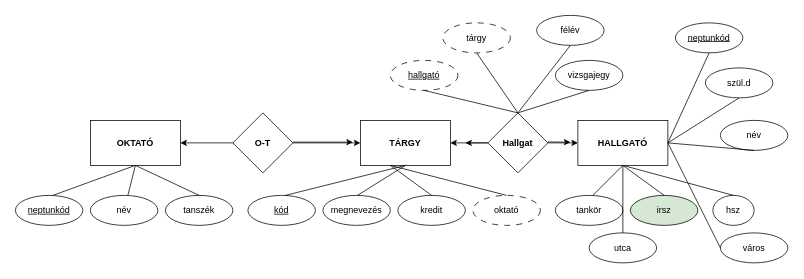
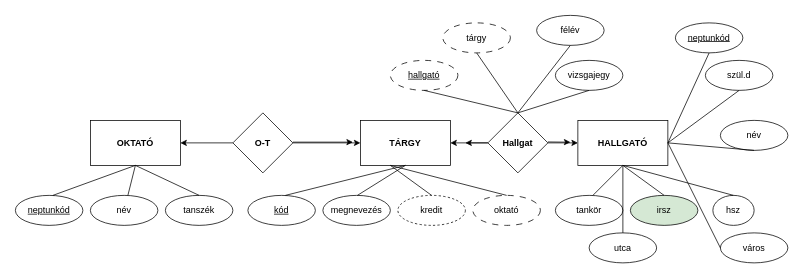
(739, 83) -> (739, 75)
(432, 210) -> (432, 210)
